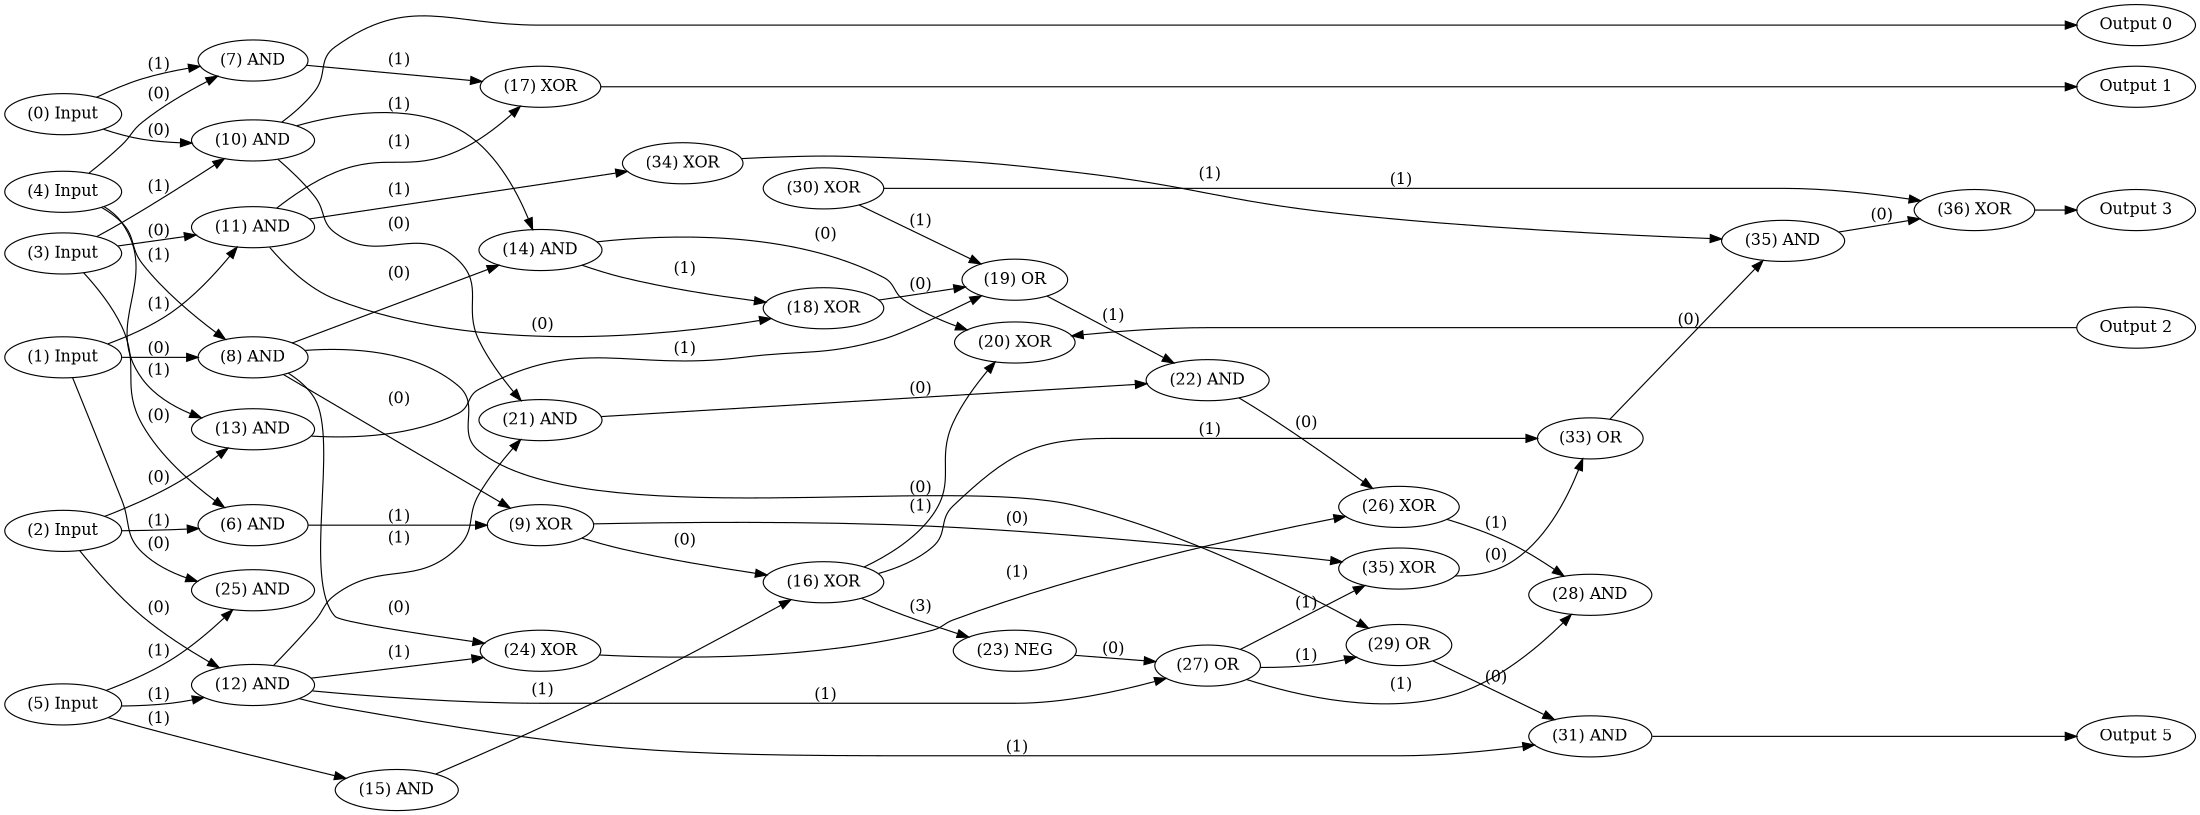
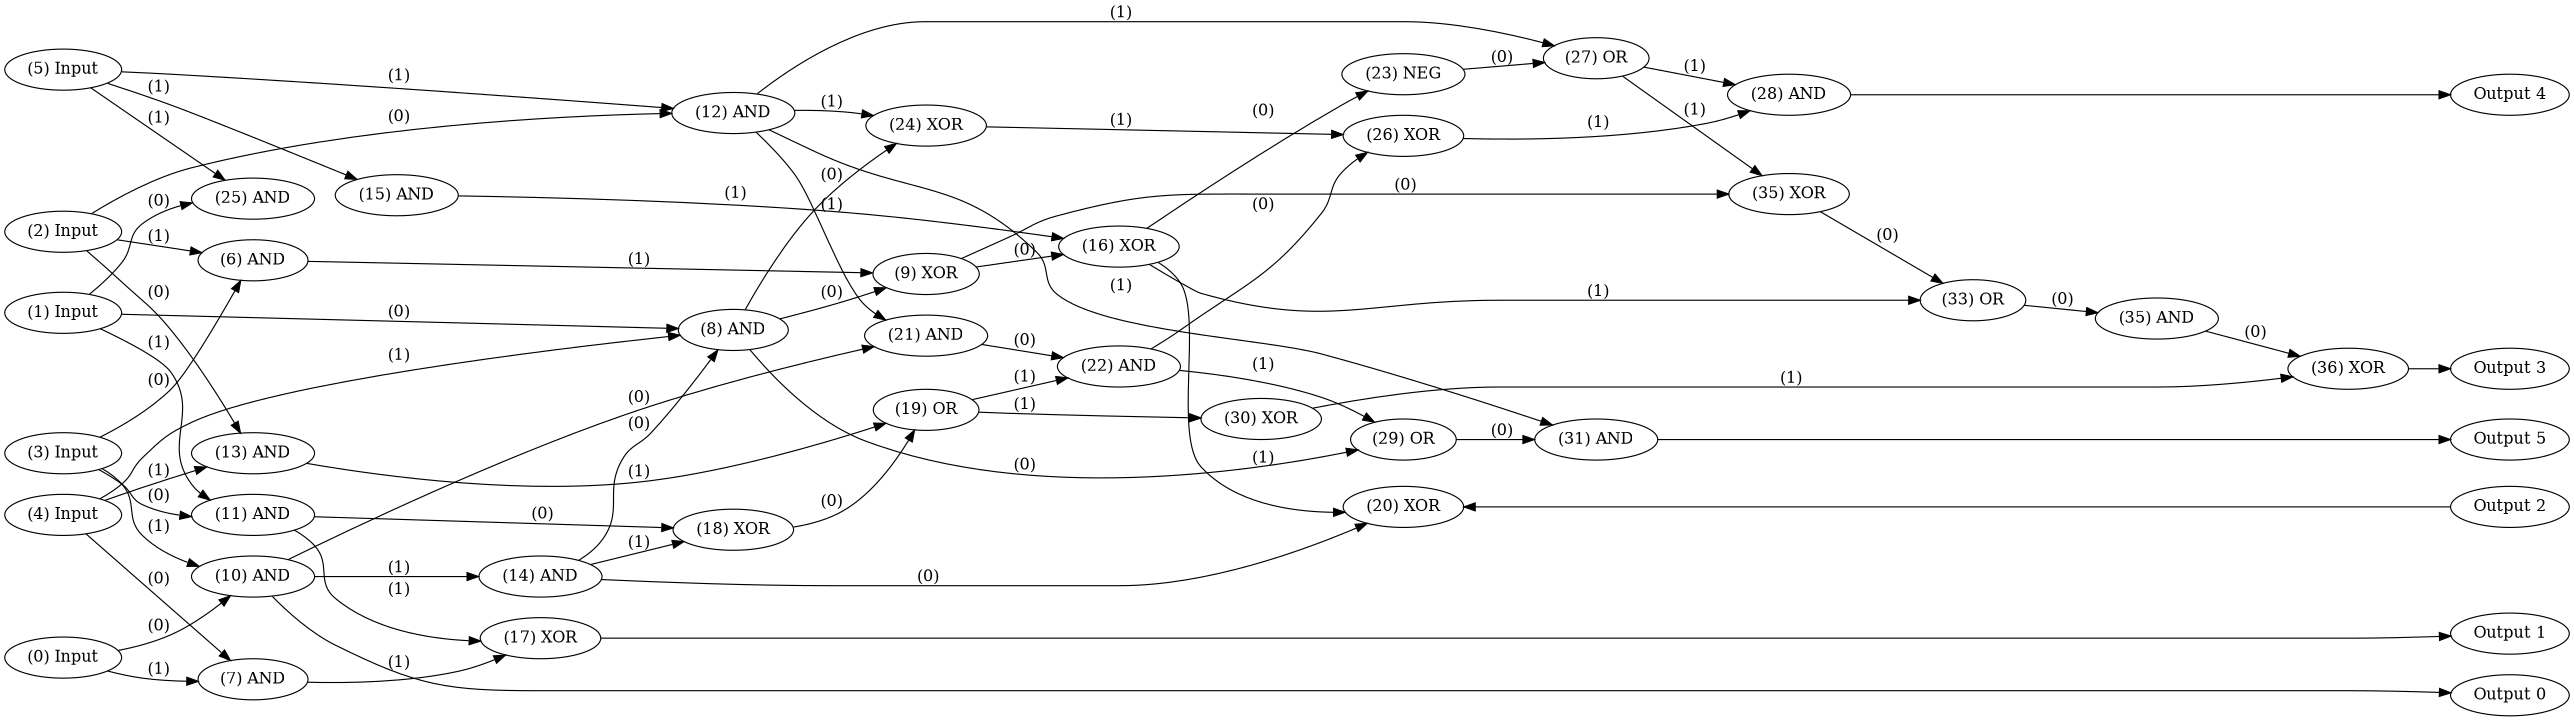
none -> (2510, 95)
(683, 163) -> none
(915, 232) -> (1084, 415)
(390, 306) -> (628, 452)
(918, 607) -> (1261, 111)
(1303, 666) -> (1274, 385)
